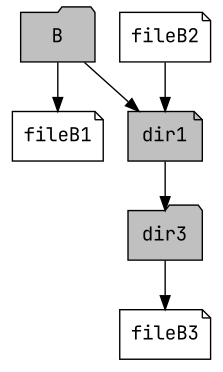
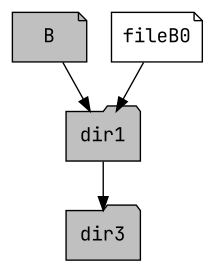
(58, 37) -> (50, 37)
(165, 37) -> (157, 37)
(58, 136) -> none
(165, 136) -> (103, 136)
(165, 334) -> none
